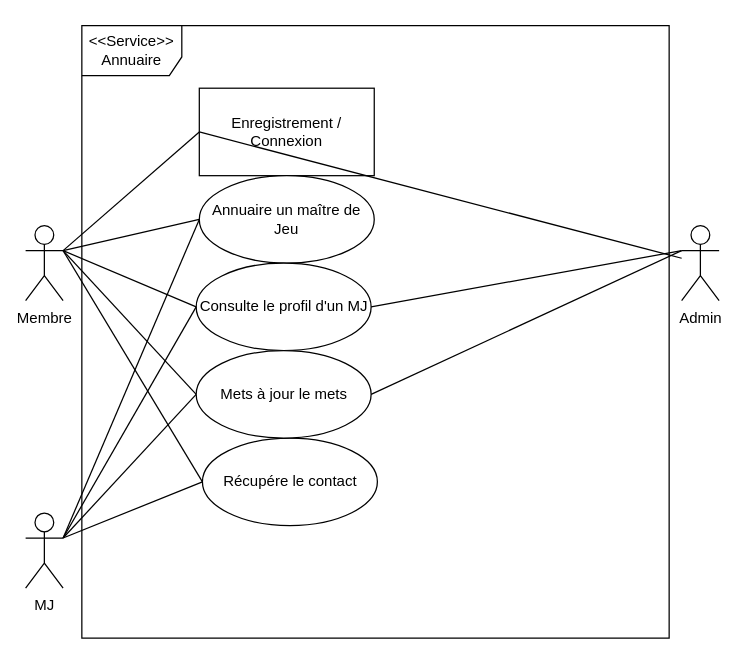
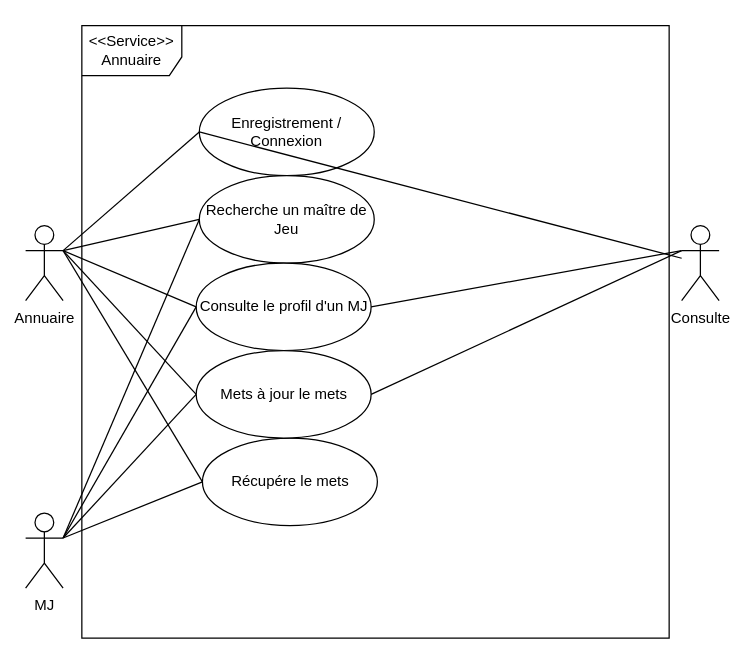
(287, 132) -> (287, 132)
(287, 219) -> (287, 219)
(45, 318) -> (45, 318)
(701, 318) -> (701, 318)
(291, 482) -> (291, 482)
